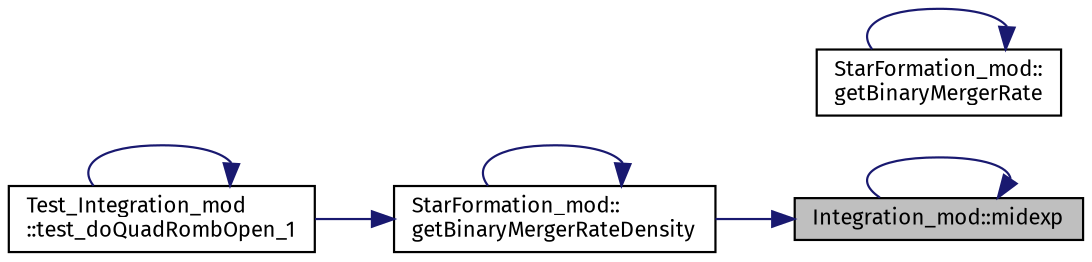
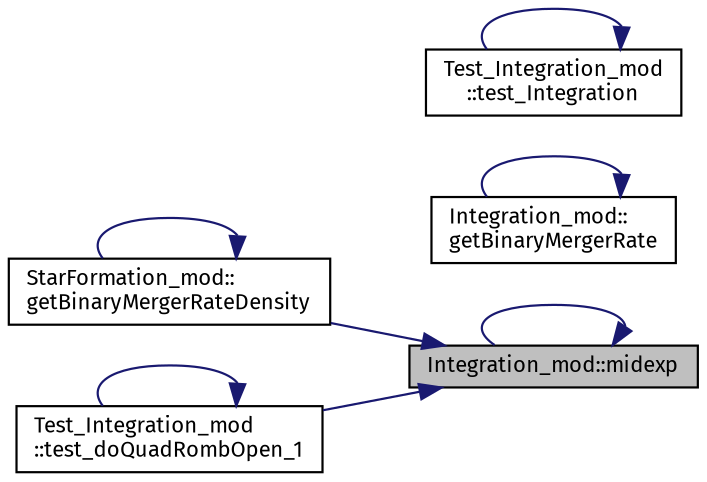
none -> (554, 83)
(939, 83) -> (554, 230)
(344, 219) -> (371, 401)
